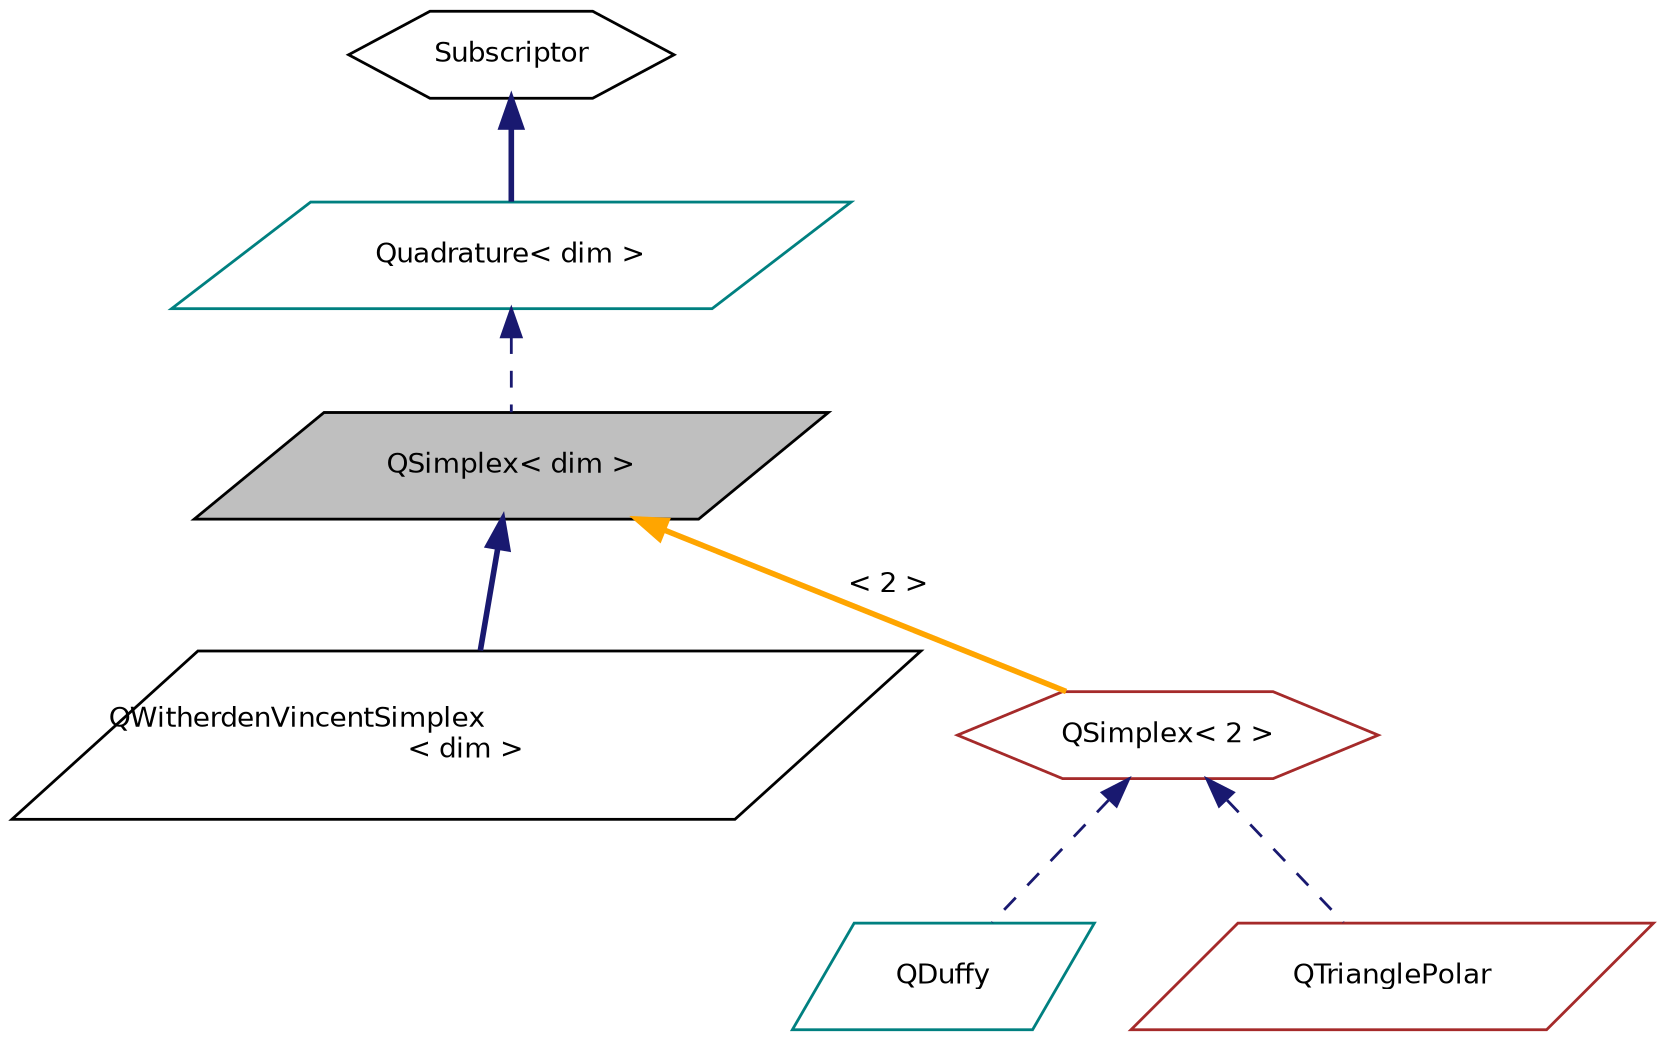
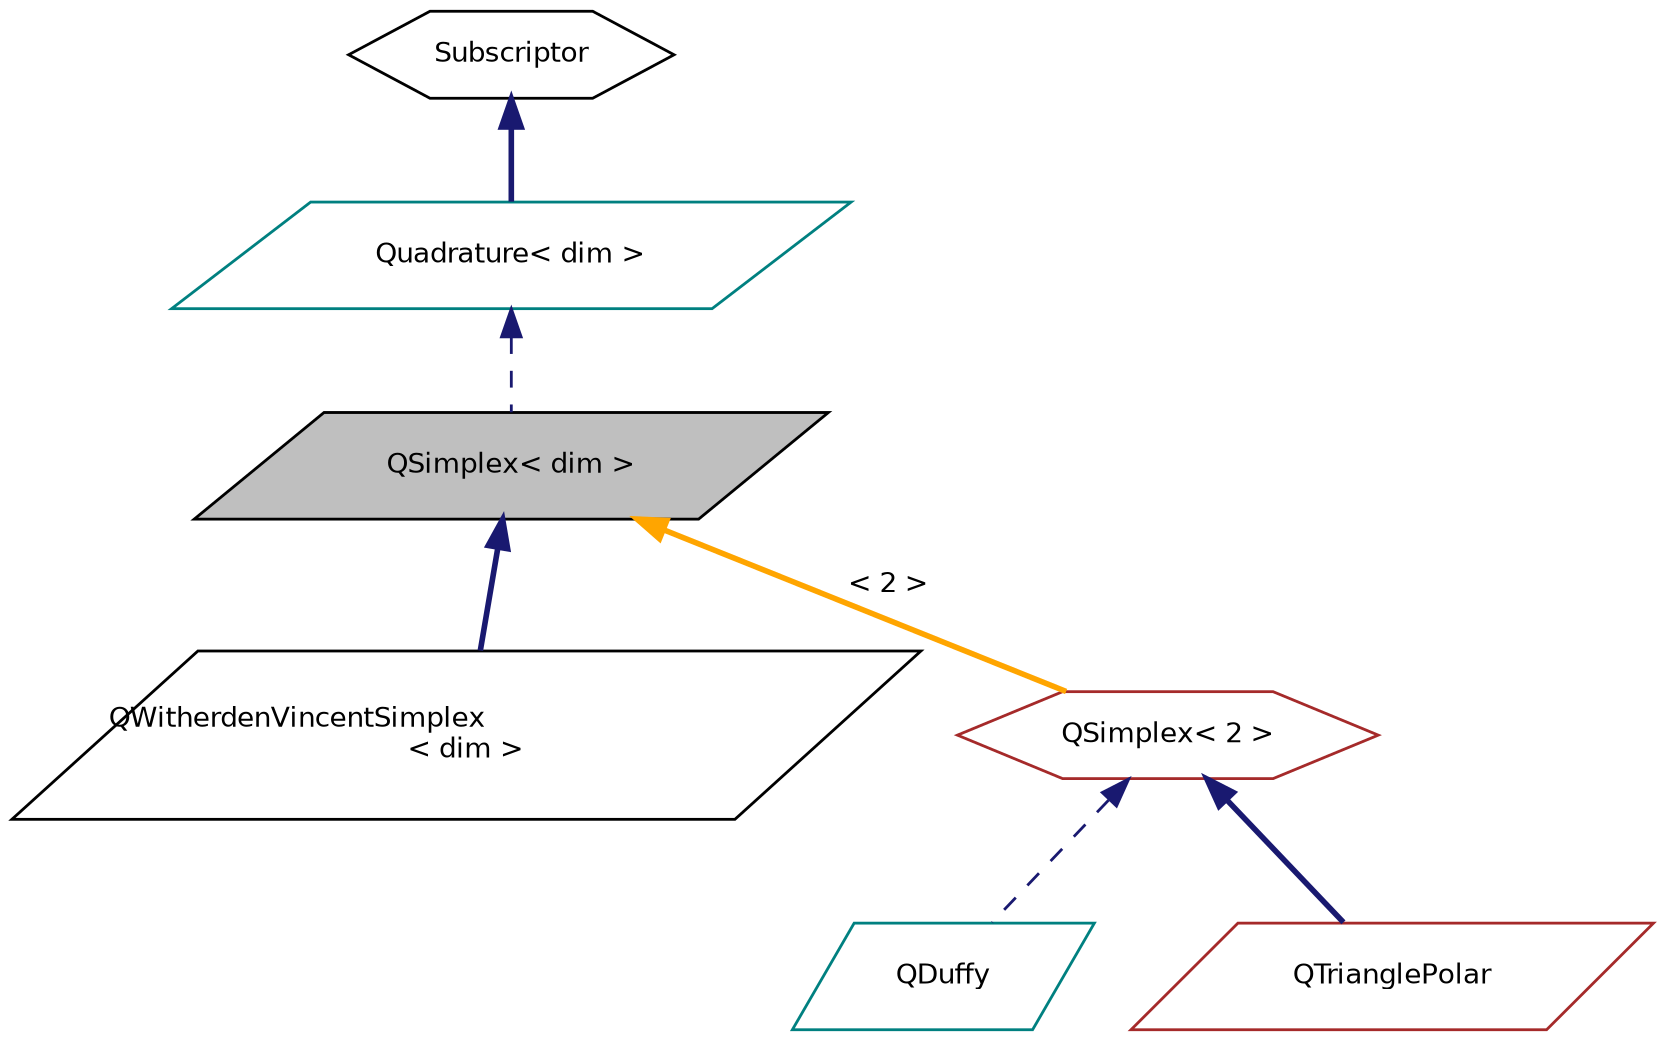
(1285, 861) -> (1285, 861)
